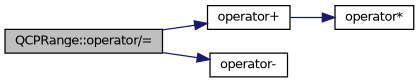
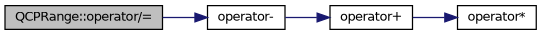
(179, 28) -> (301, 18)
